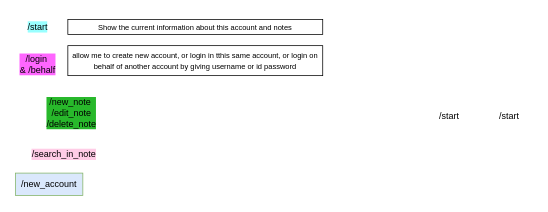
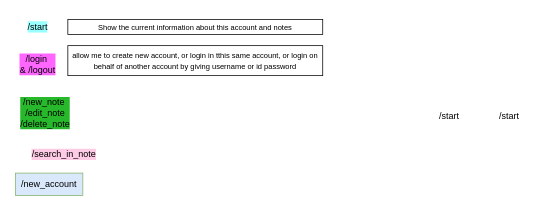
(38, 64) -> (38, 64)
(72, 113) -> (45, 113)
